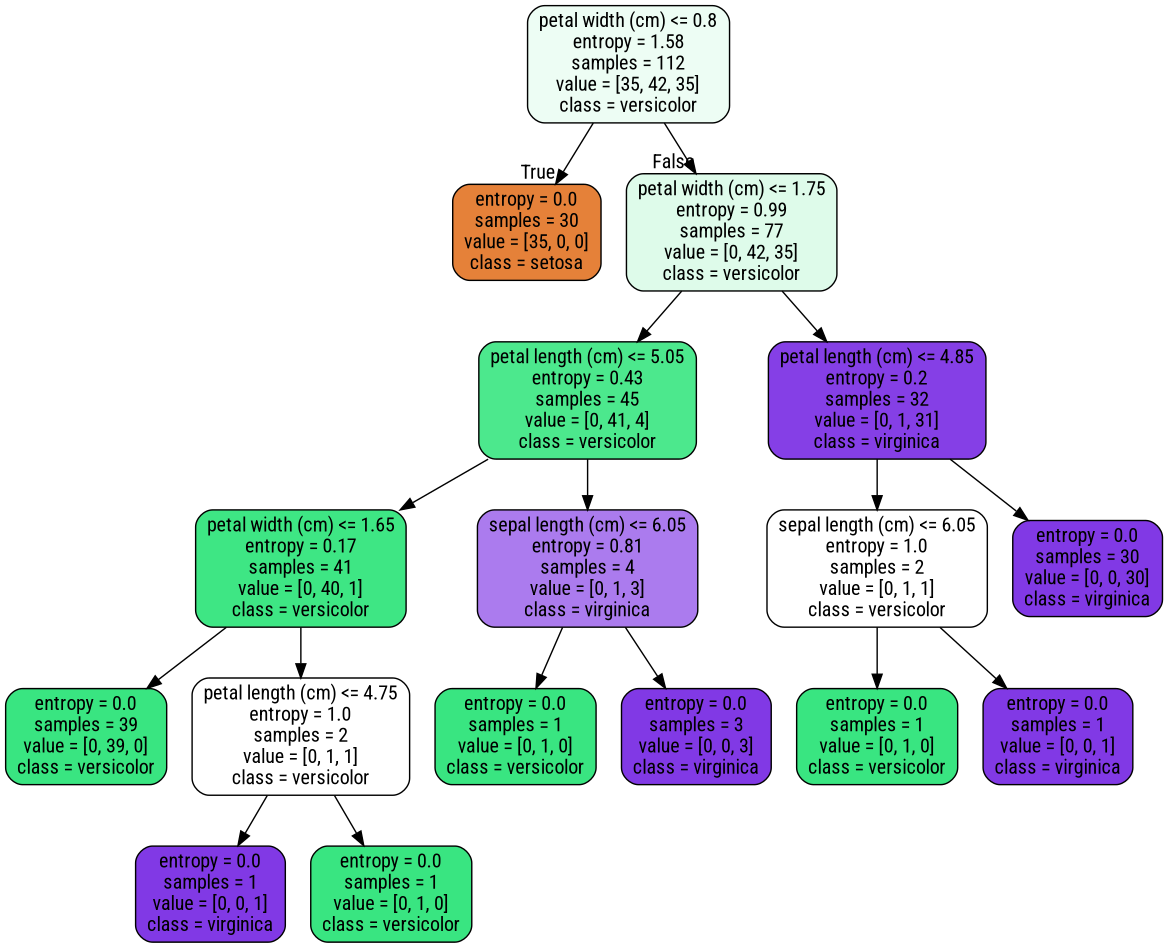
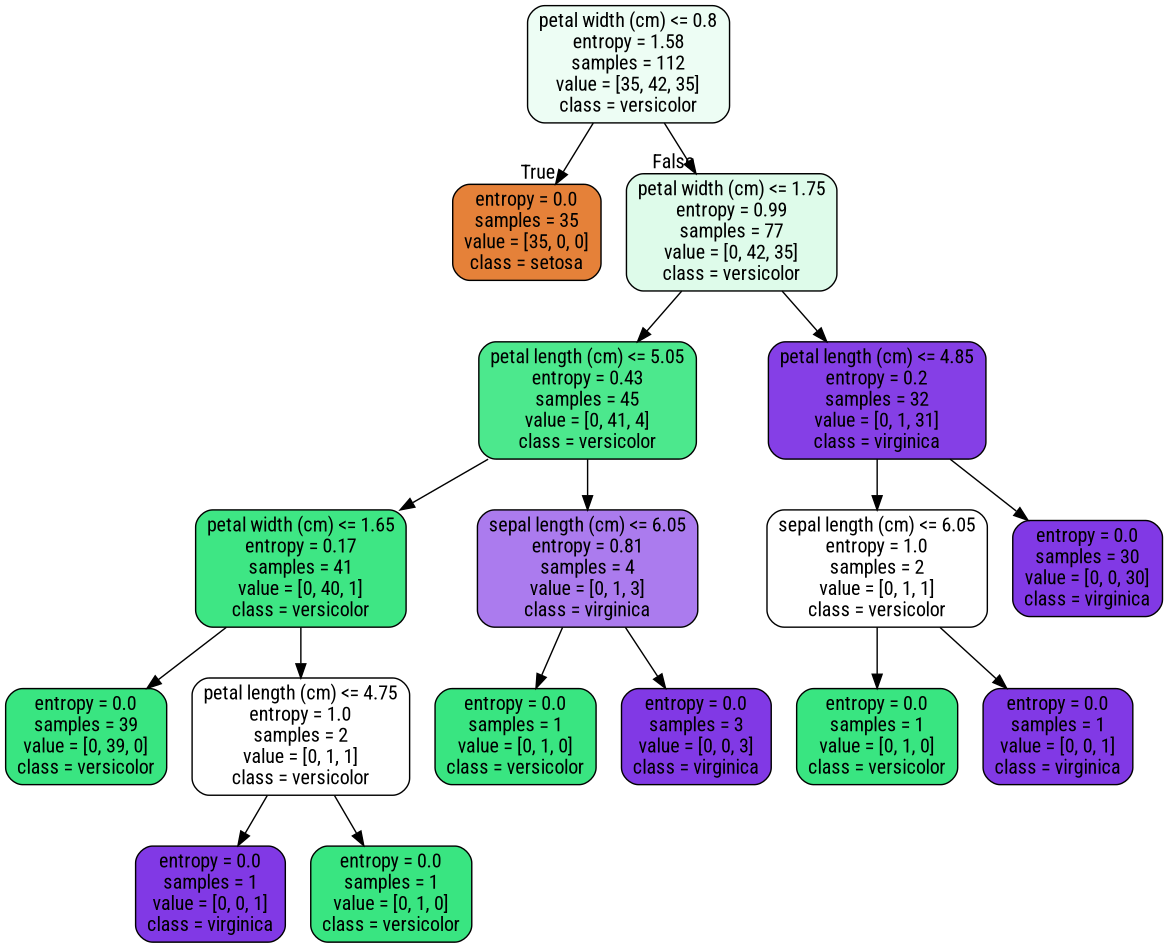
(527, 232) -> (527, 232)
